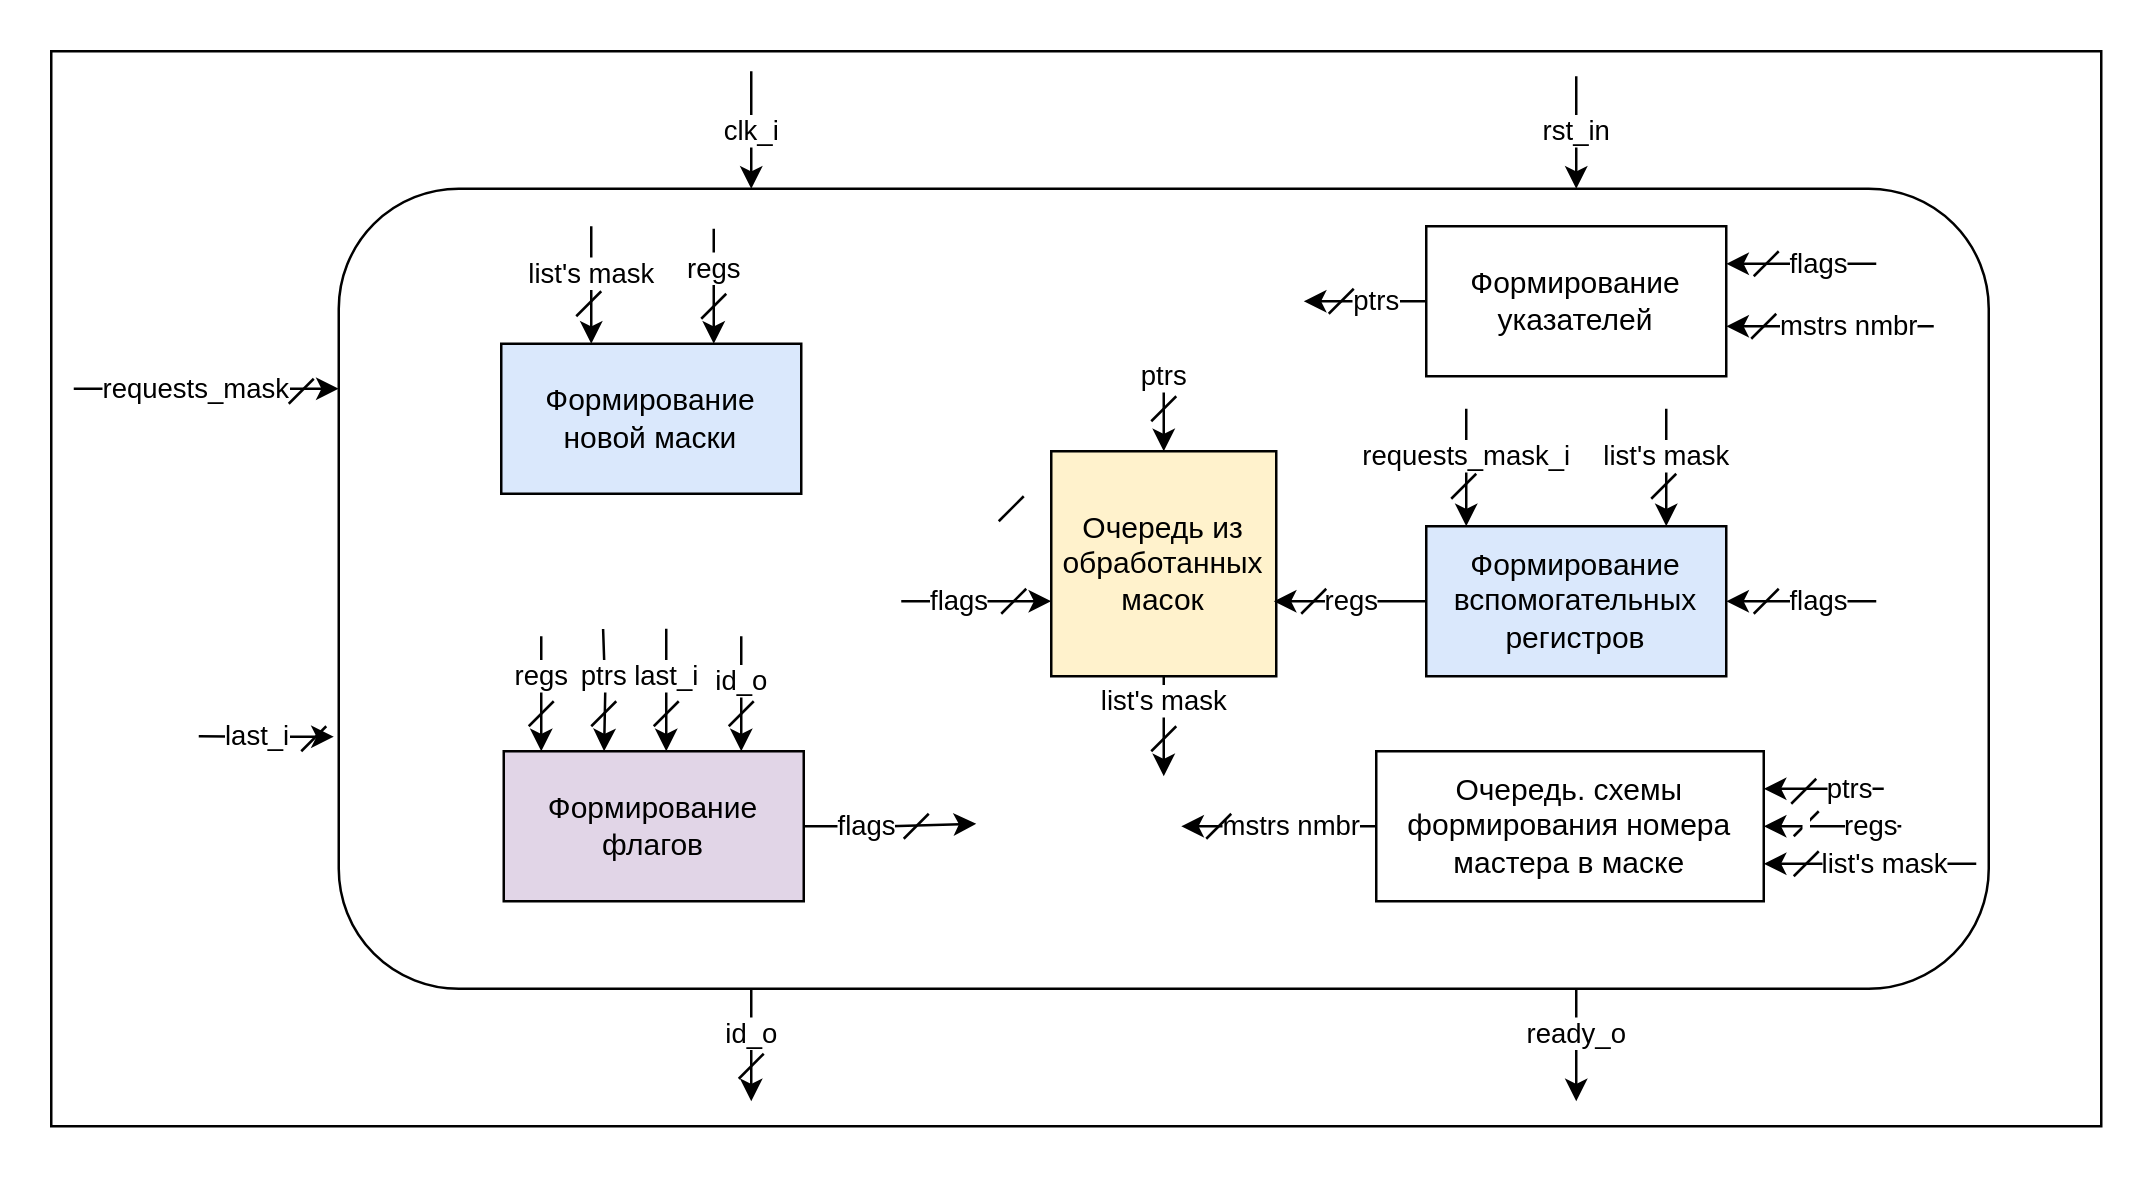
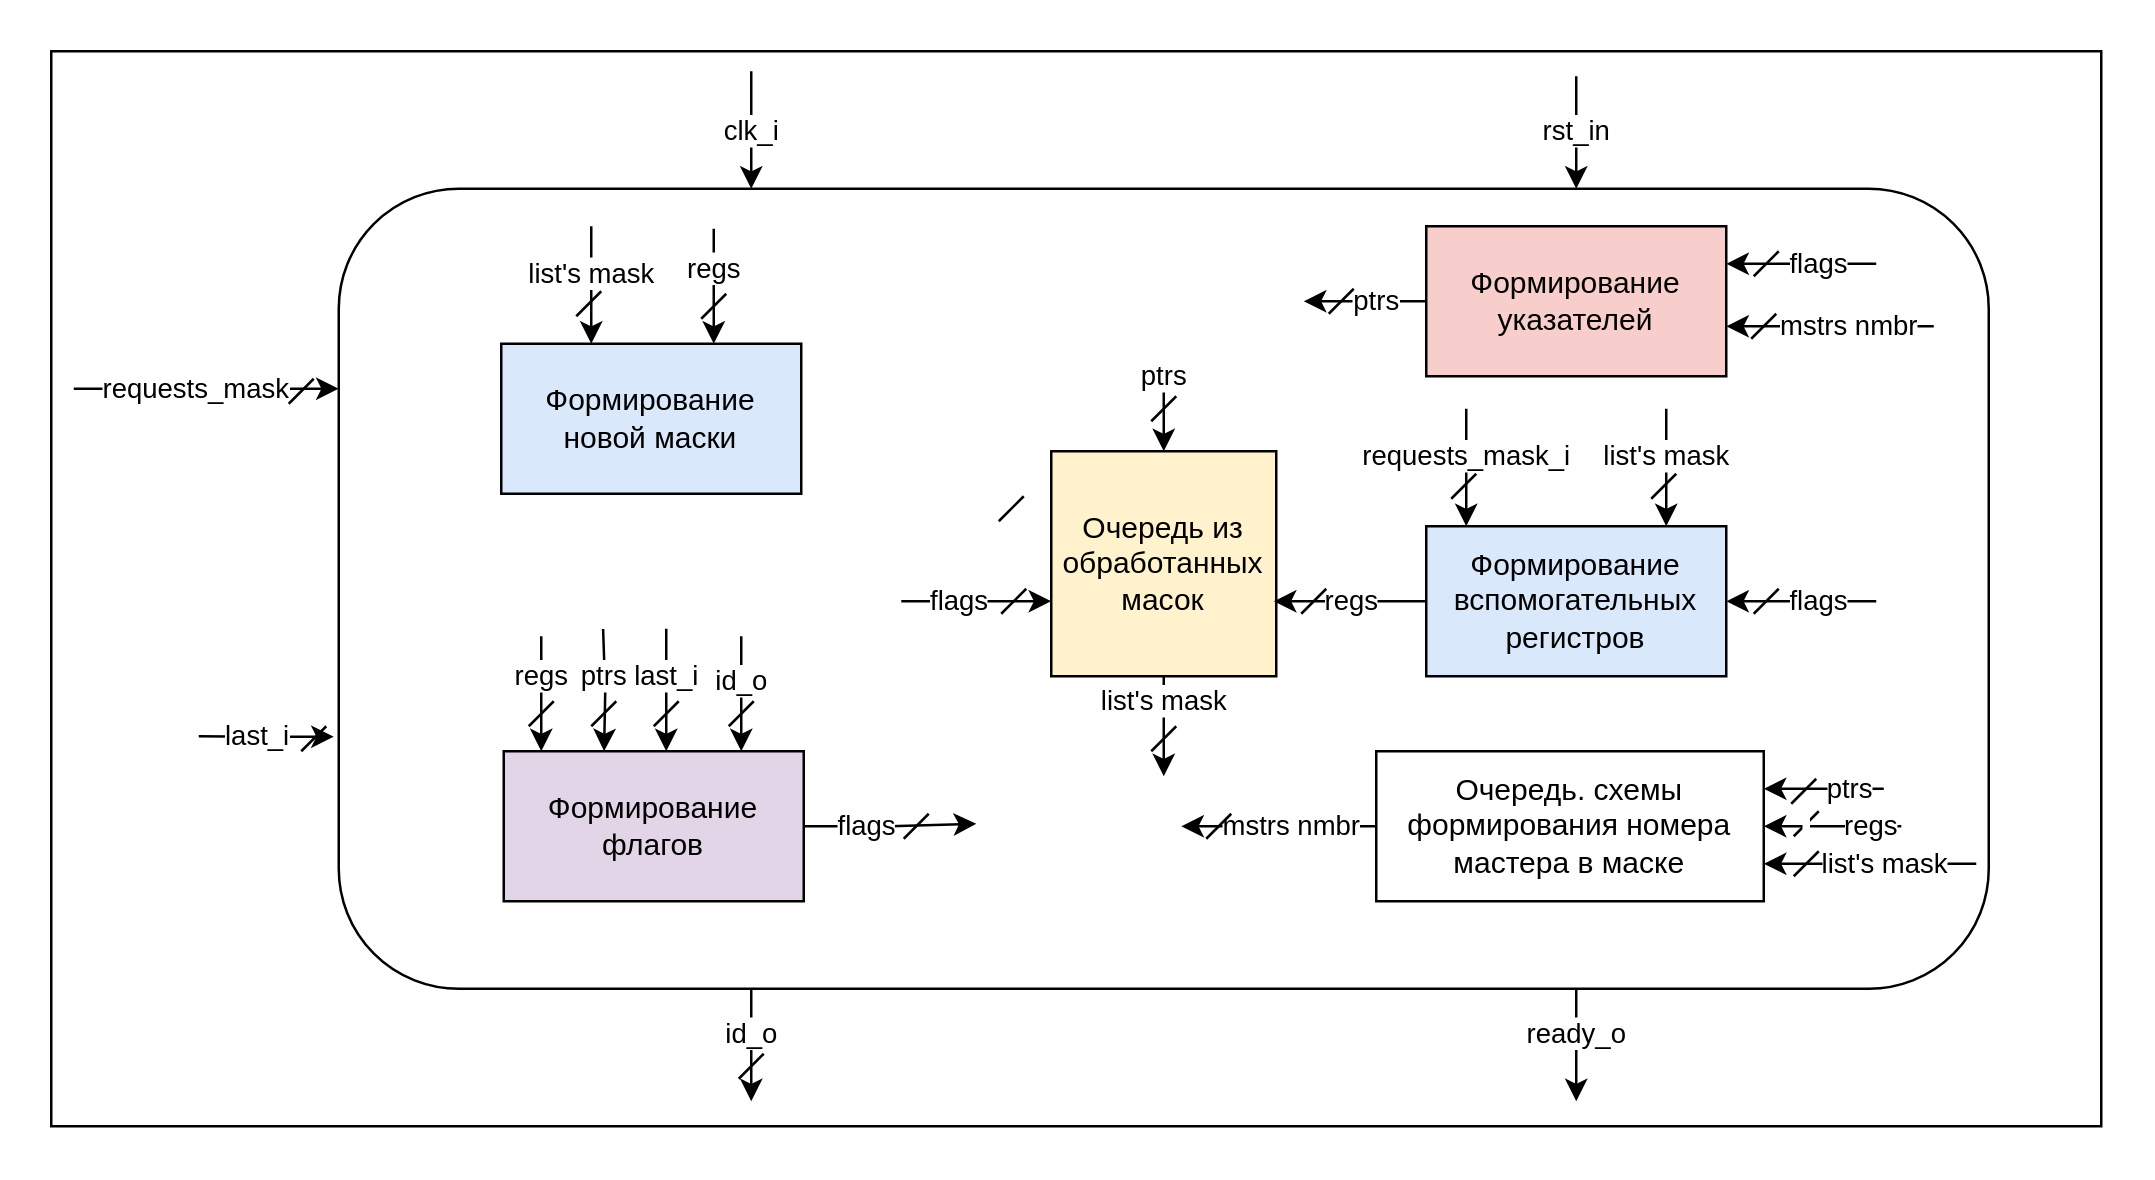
(1576, 301) -> (1576, 301)
